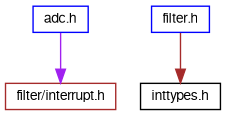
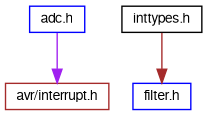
(180, 51) -> (162, 51)
(61, 96) -> (57, 96)
